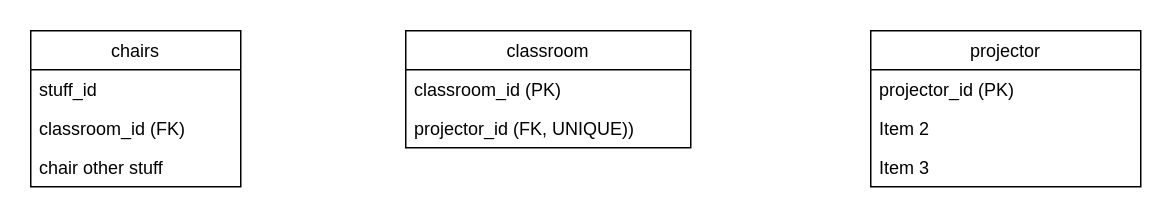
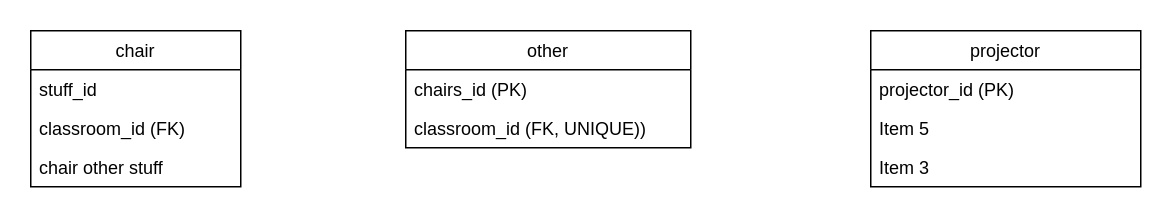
(135, 51) -> (135, 51)
(548, 51) -> (548, 51)
(493, 90) -> (478, 90)
(536, 129) -> (533, 129)
(907, 129) -> (907, 129)
